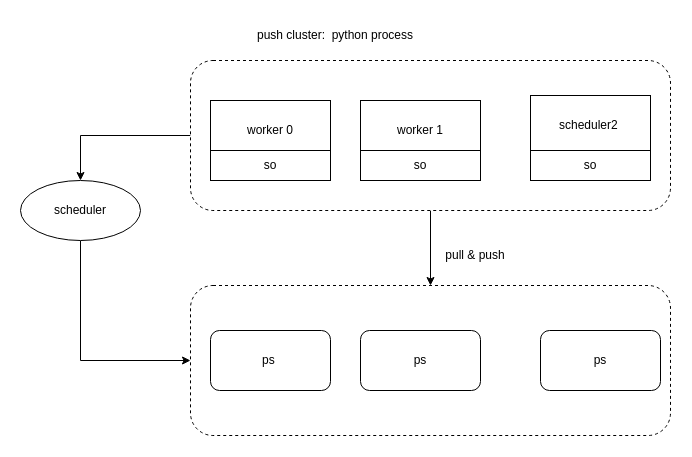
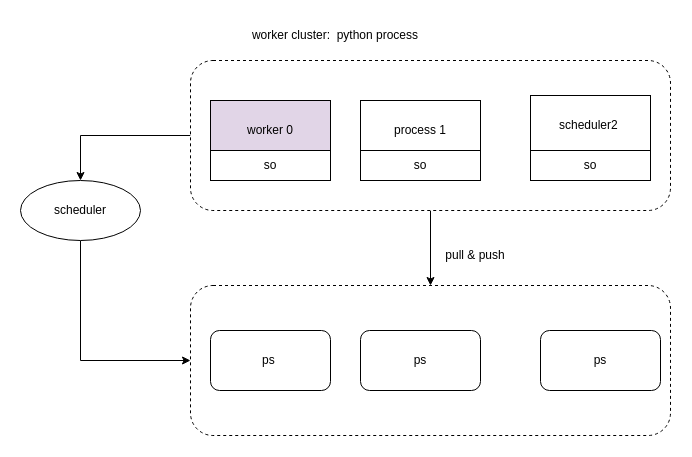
(336, 36) -> (336, 36)
(271, 131) -> (271, 131)
(421, 131) -> (421, 131)
